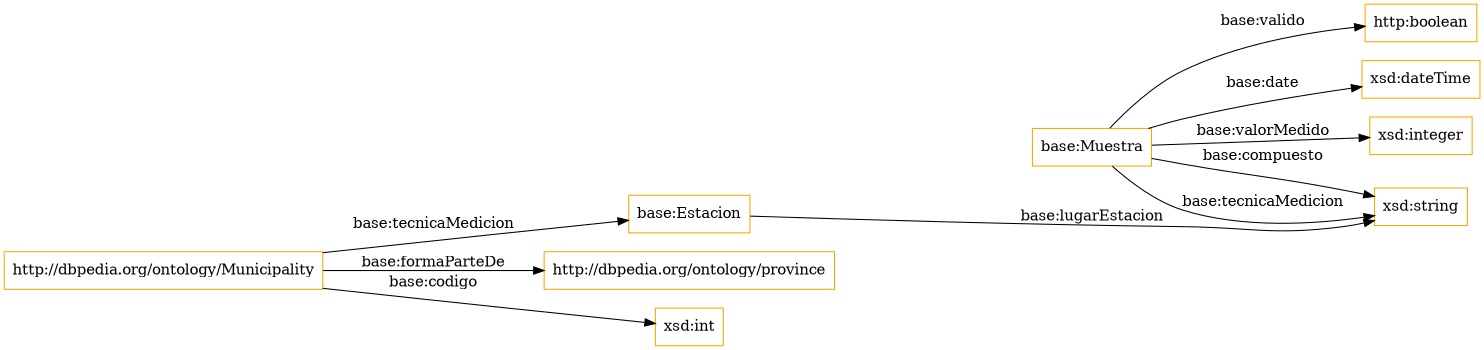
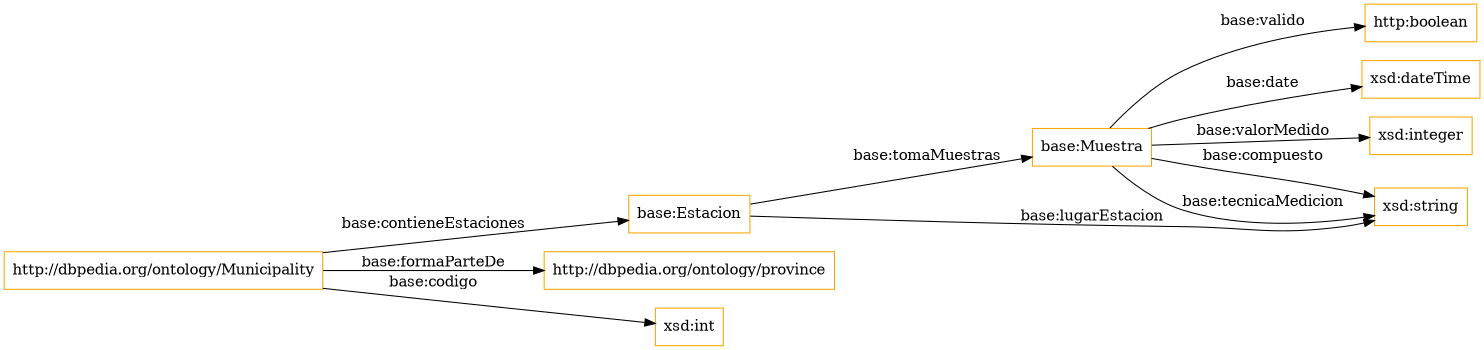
none -> (886, 181)
(433, 224) -> (433, 224)
